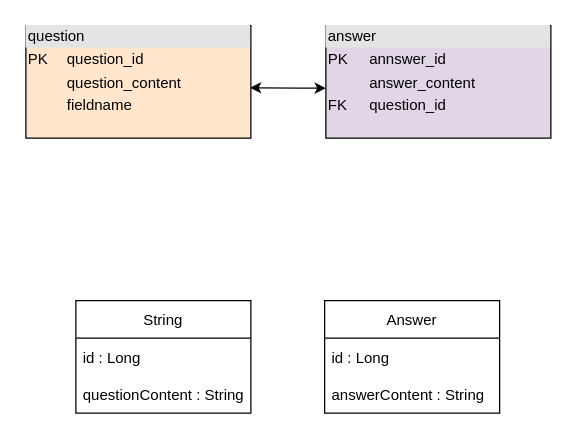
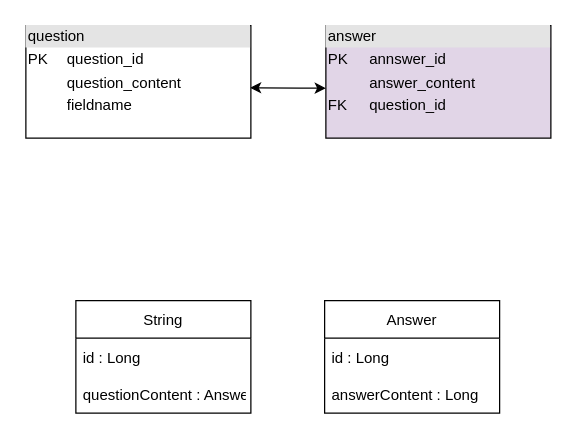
(138, 82) -> (138, 82)
(174, 395) -> (176, 395)
(416, 395) -> (409, 395)
